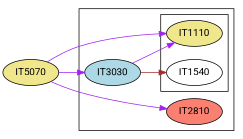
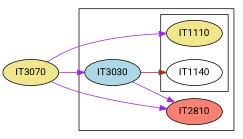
(150, 55) -> (150, 90)
(31, 73) -> (31, 73)
(194, 73) -> (194, 73)
